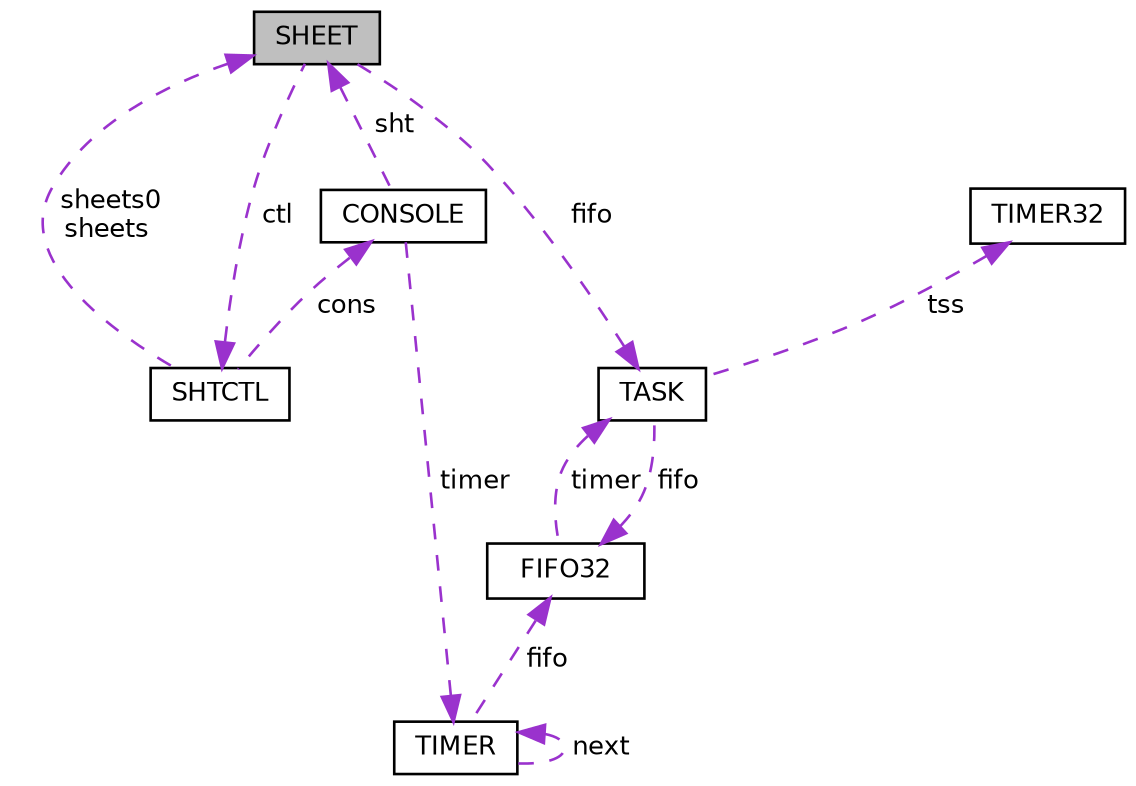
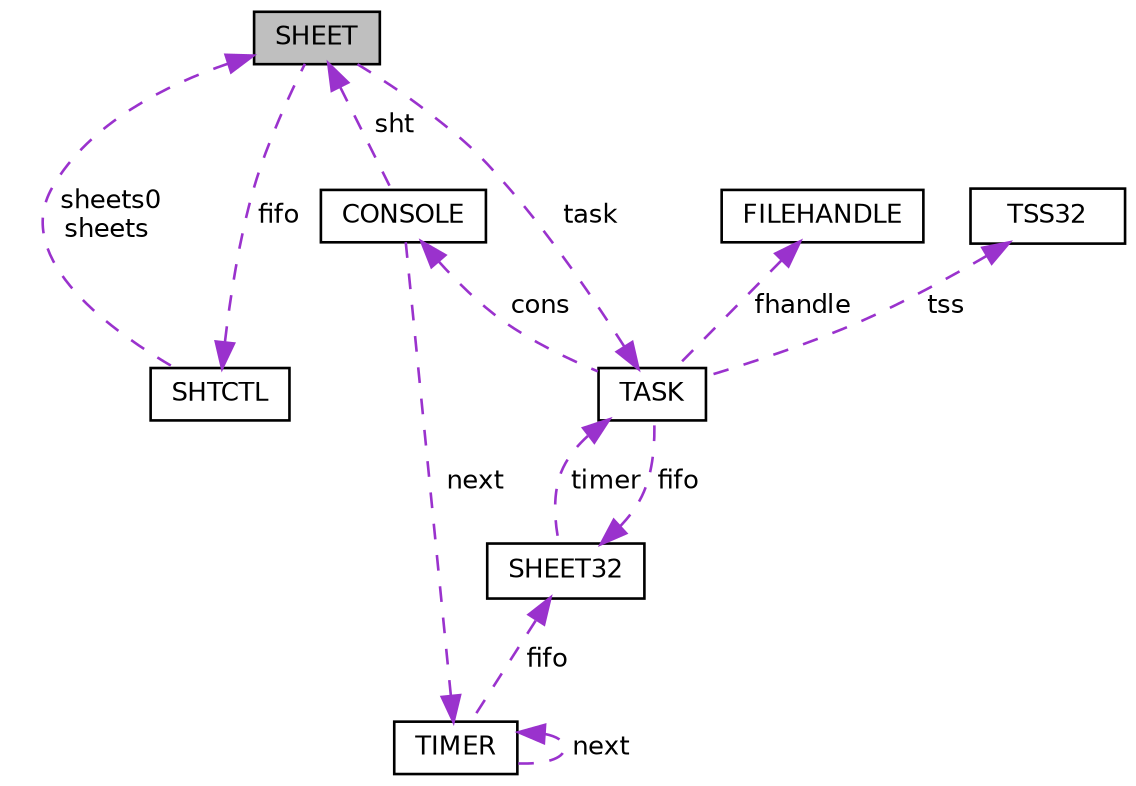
(275, 216) -> (275, 216)
(588, 216) -> (588, 216)
none -> (823, 216)
(1048, 216) -> (1048, 216)
(291, 310) -> (511, 326)
(472, 482) -> (472, 482)
(566, 571) -> (566, 571)
